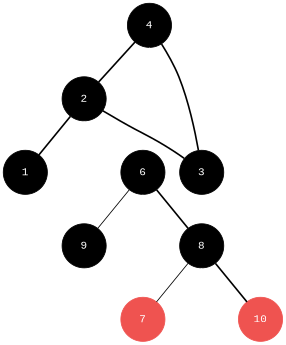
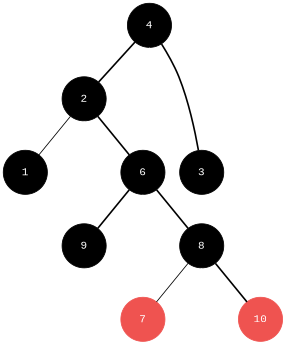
(144, 134) -> (114, 136)
(55, 136) -> (55, 136)
(113, 209) -> (113, 209)
